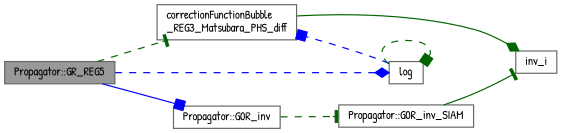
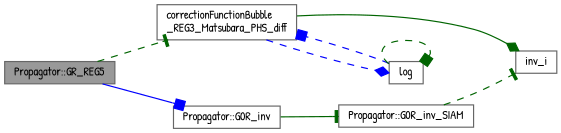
(245, 73) -> (320, 56)
(478, 92) -> (478, 92)
(307, 117) -> (307, 117)
